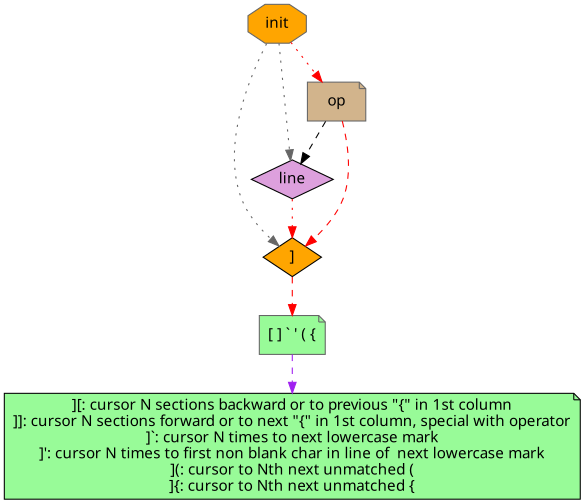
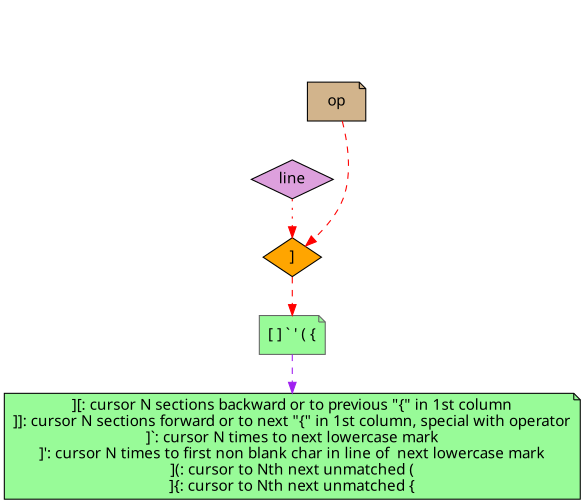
(277, 24) -> none
(337, 102) -> (337, 102)
(316, 138) -> none
